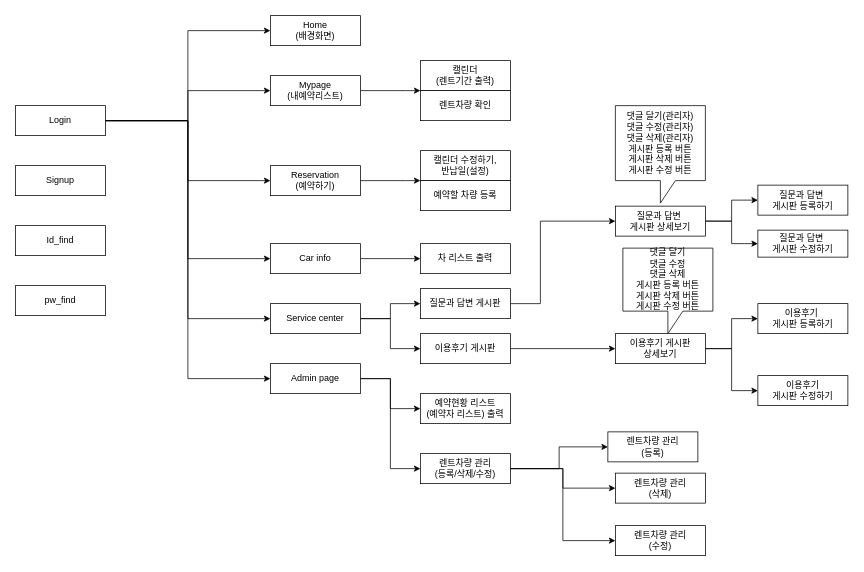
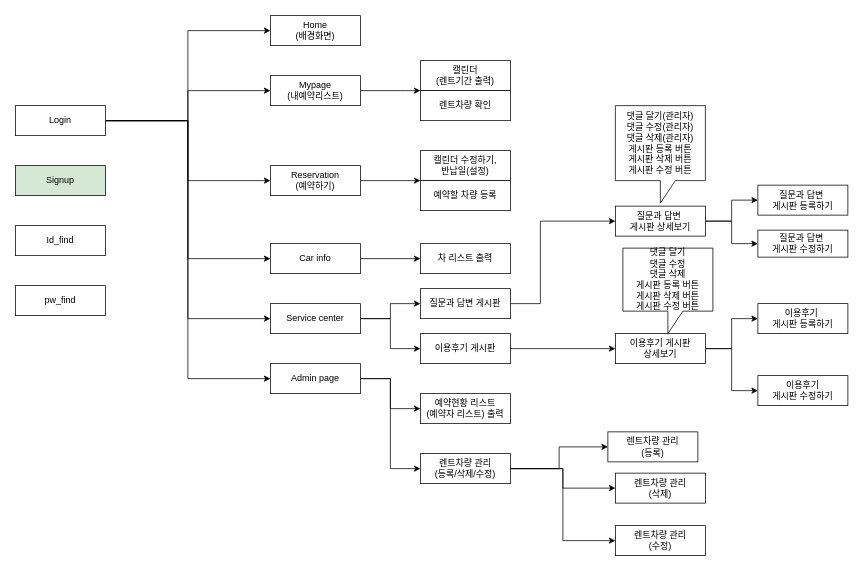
(60, 180) -> (60, 180)
